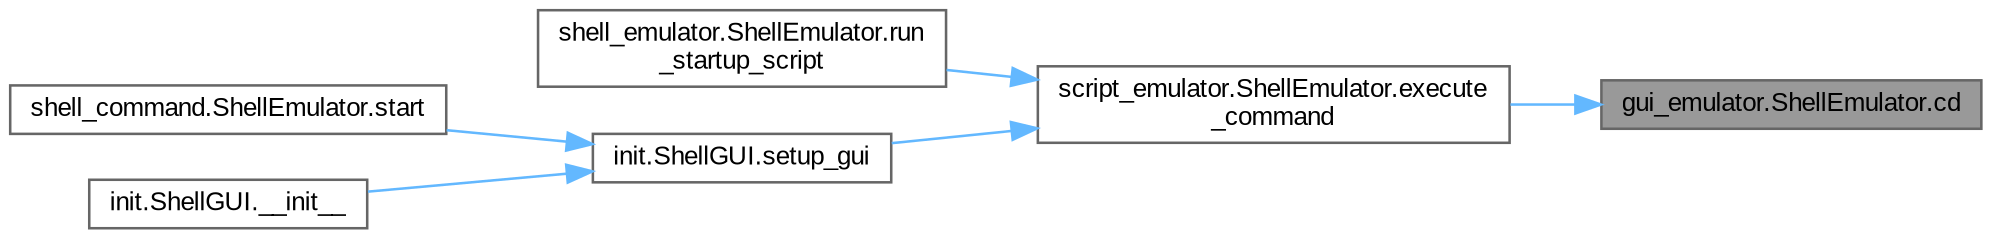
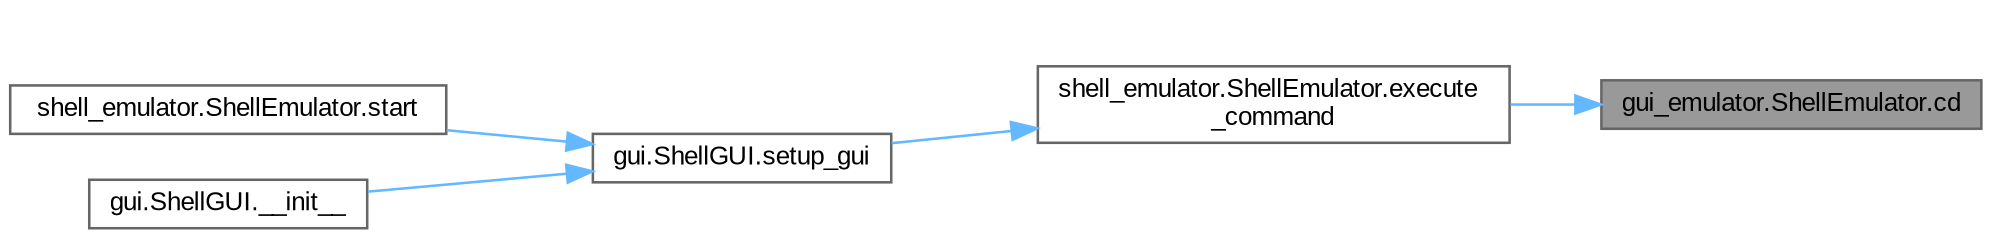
(742, 48) -> none
(1274, 105) -> (1274, 105)
(228, 110) -> (228, 110)
(742, 158) -> (742, 158)
(228, 204) -> (228, 204)
